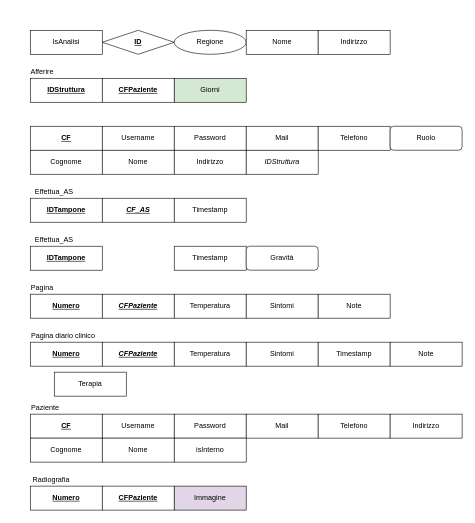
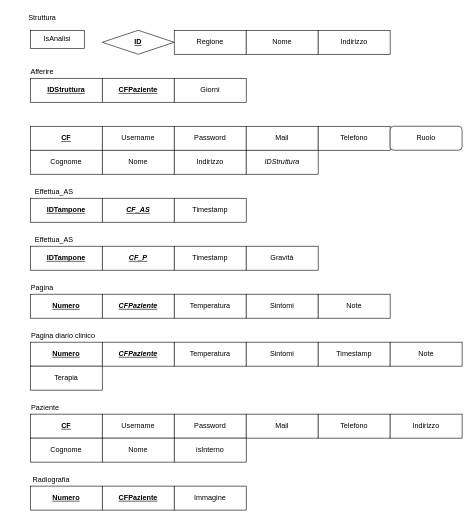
none -> (42, 18)
(66, 42) -> (57, 39)
(210, 42) -> (210, 42)
(210, 90) -> (210, 90)
none -> (138, 258)
(282, 258) -> (282, 258)
(90, 384) -> (66, 378)
(210, 498) -> (210, 498)
